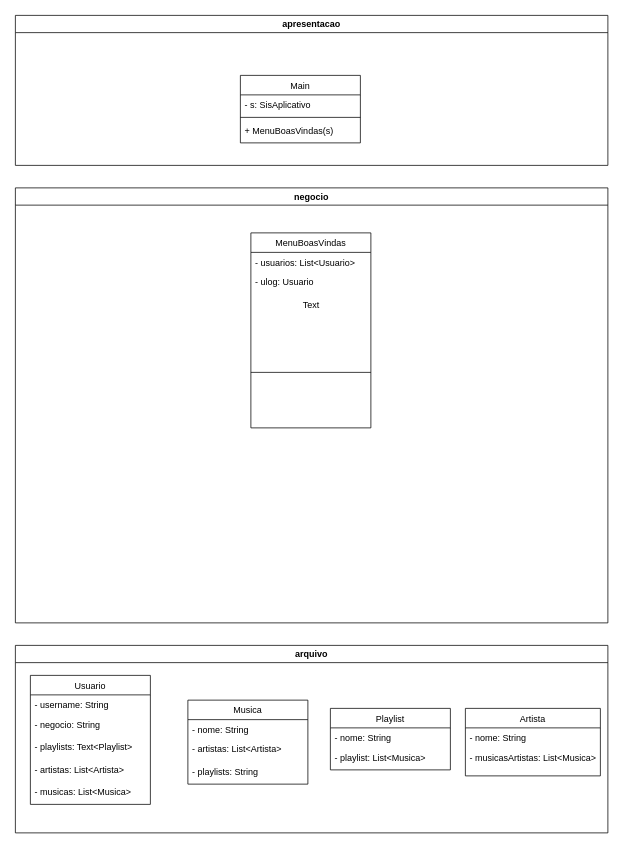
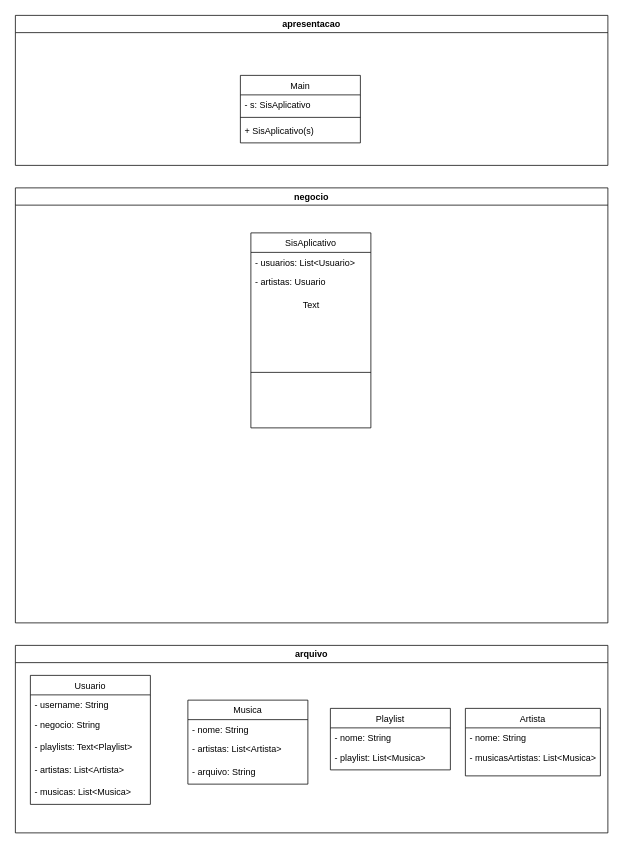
(290, 131) -> (284, 131)
(311, 243) -> (311, 243)
(287, 282) -> (297, 282)
(232, 772) -> (229, 772)
